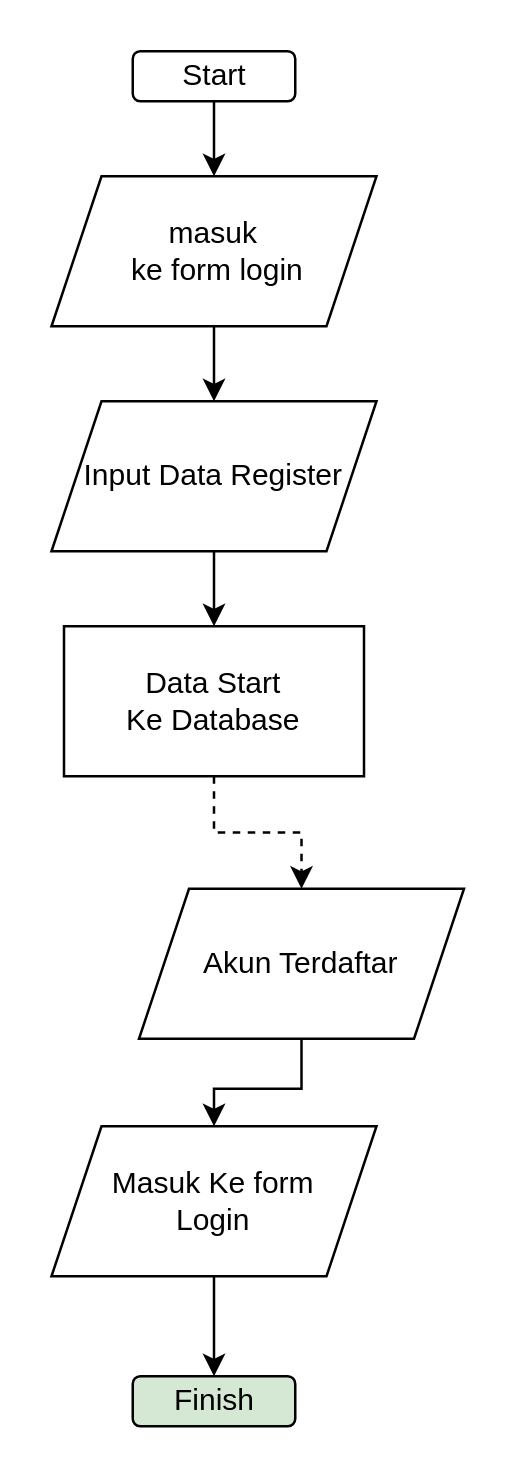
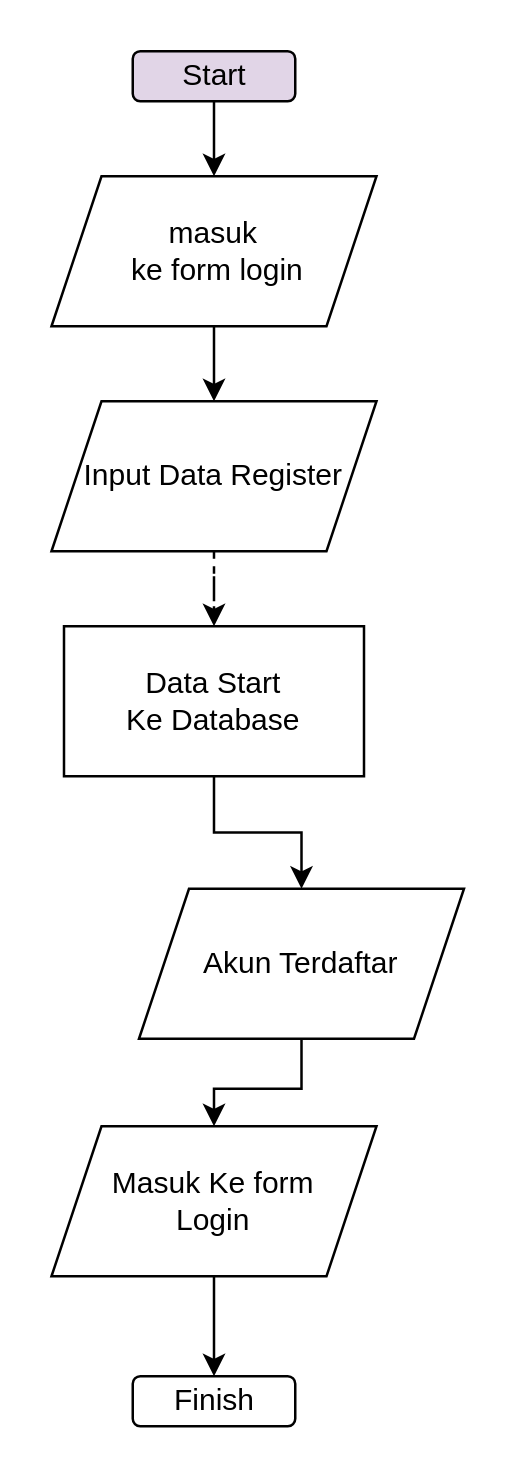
(214, 76) -> (214, 76)
(214, 567) -> (214, 567)
(249, 833) -> (249, 833)
(214, 1401) -> (214, 1401)
